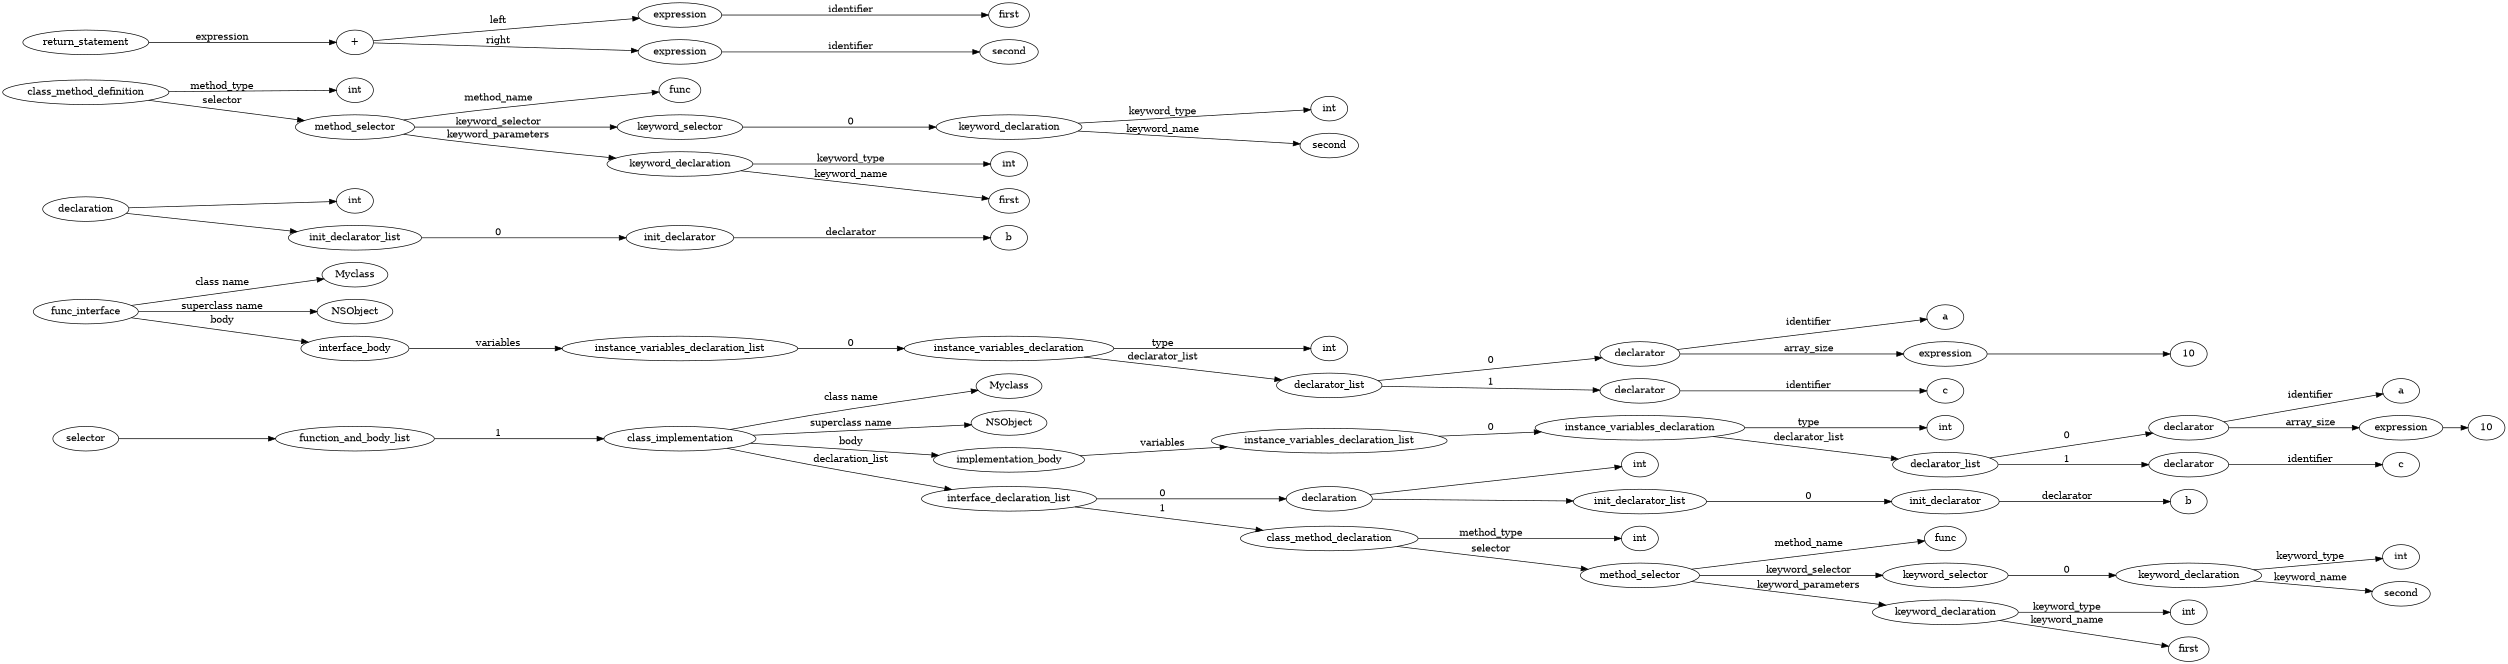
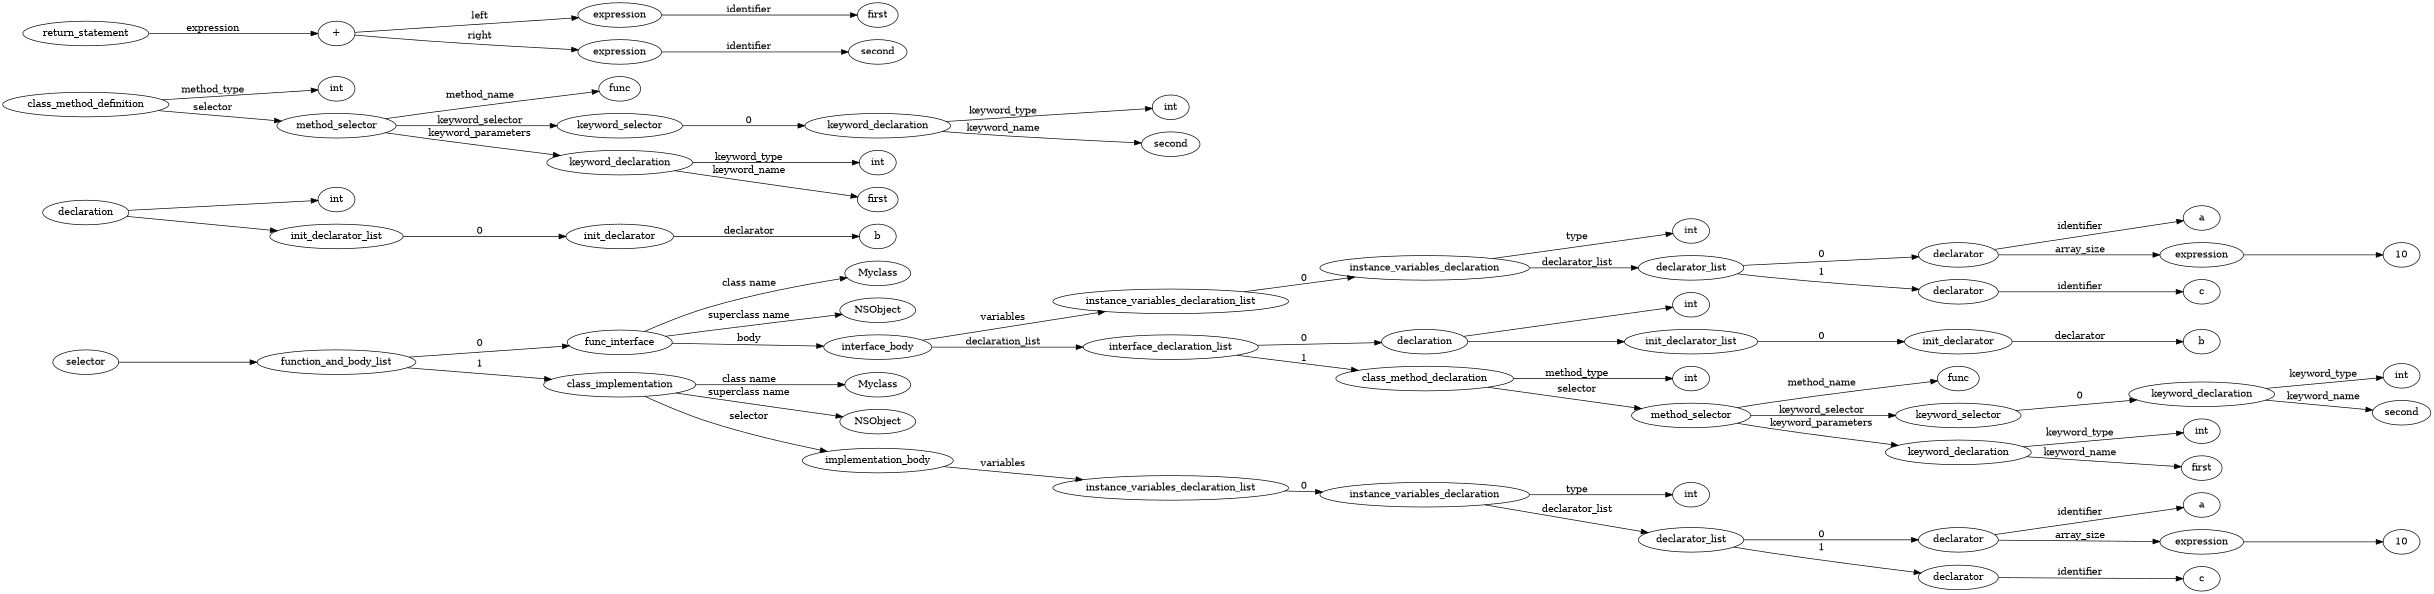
none -> (486, 352)
(851, 442) -> (749, 416)
(836, 469) -> (1004, 347)
